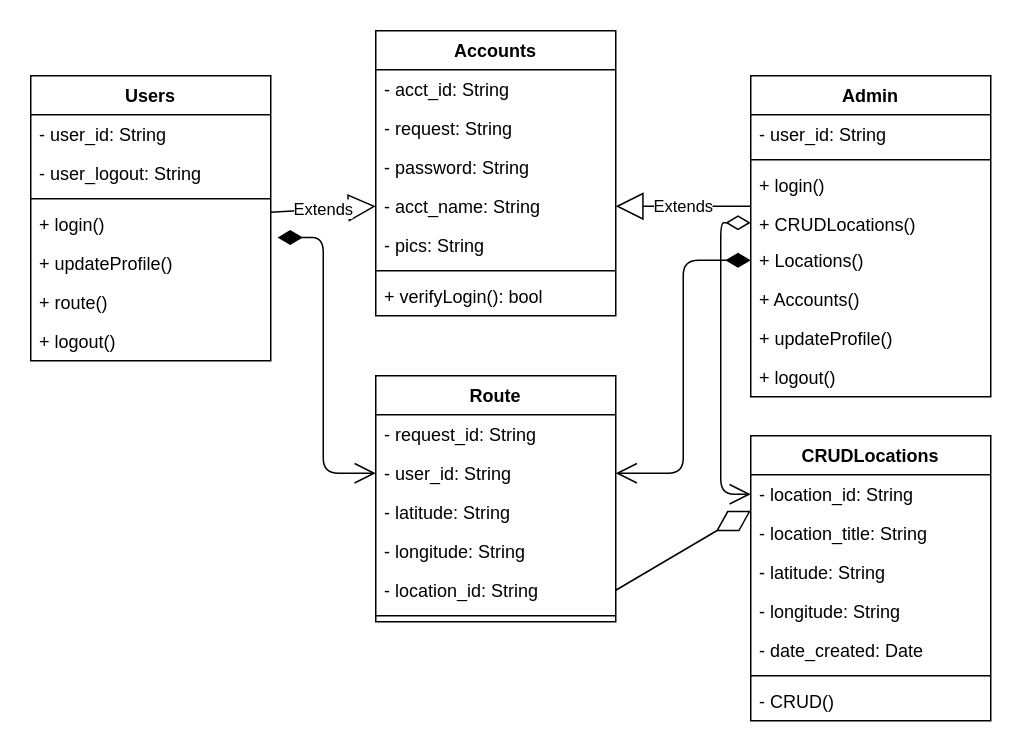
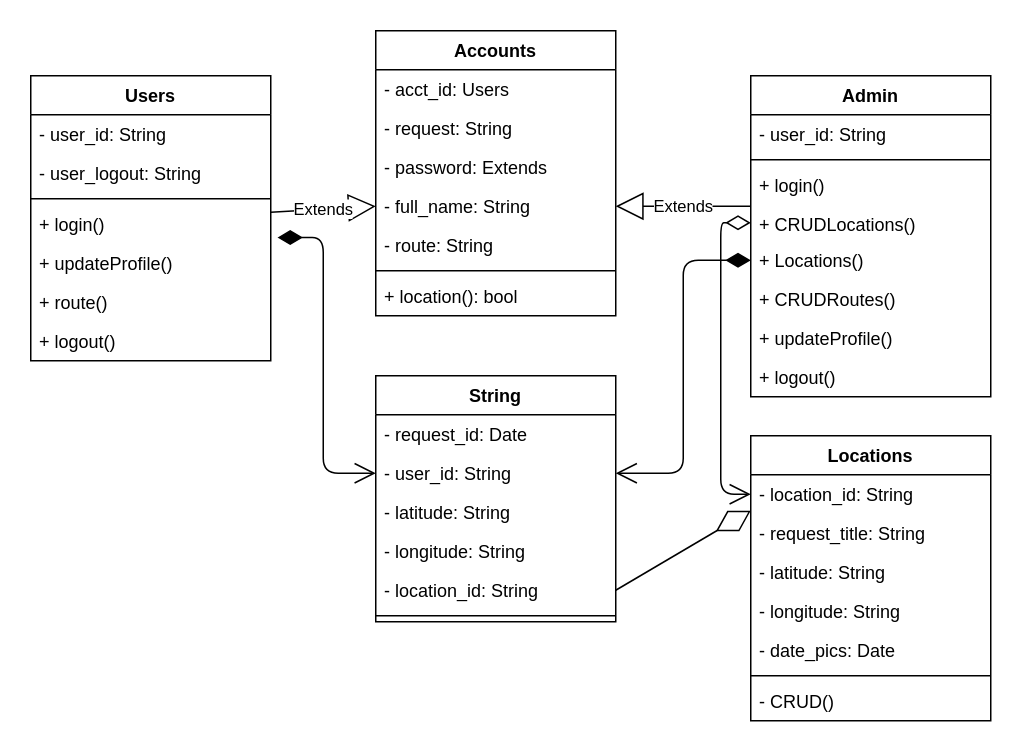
(458, 90) -> (455, 90)
(465, 168) -> (473, 168)
(470, 207) -> (466, 207)
(443, 246) -> (450, 246)
(476, 297) -> (461, 297)
(817, 300) -> (827, 300)
(495, 396) -> (495, 396)
(473, 435) -> (465, 435)
(870, 456) -> (870, 456)
(861, 534) -> (861, 534)
(853, 651) -> (835, 651)
